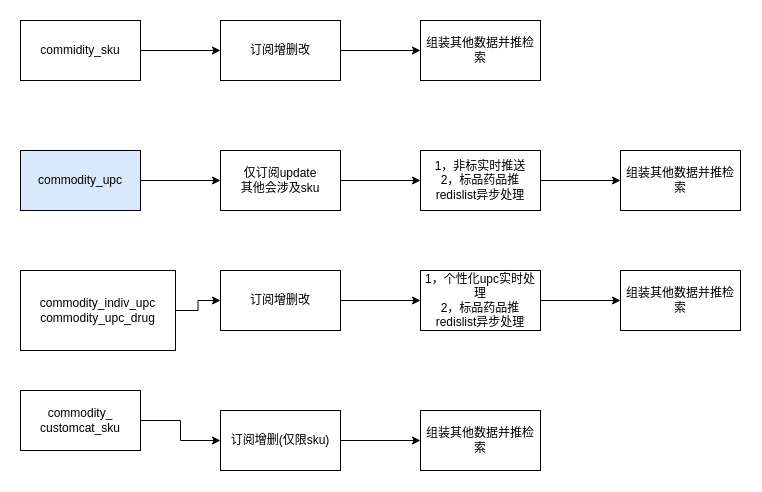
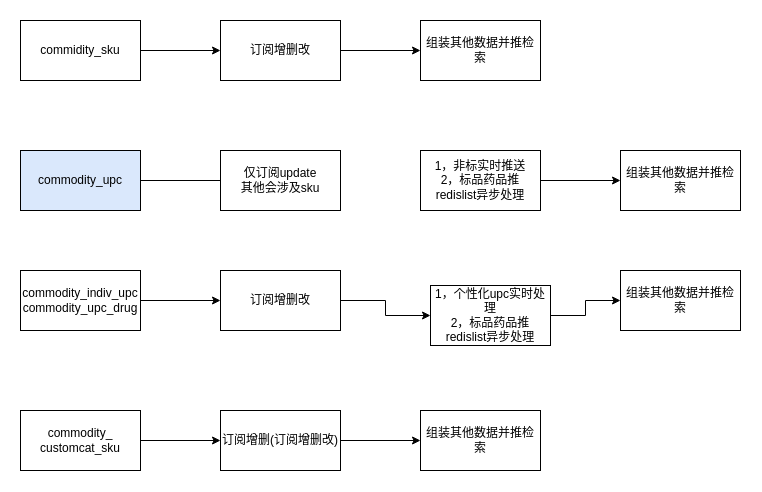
(212, 181) -> (215, 181)
(377, 181) -> none
(481, 301) -> (491, 316)
(98, 311) -> (81, 301)
(81, 421) -> (81, 441)
(281, 441) -> (281, 441)
